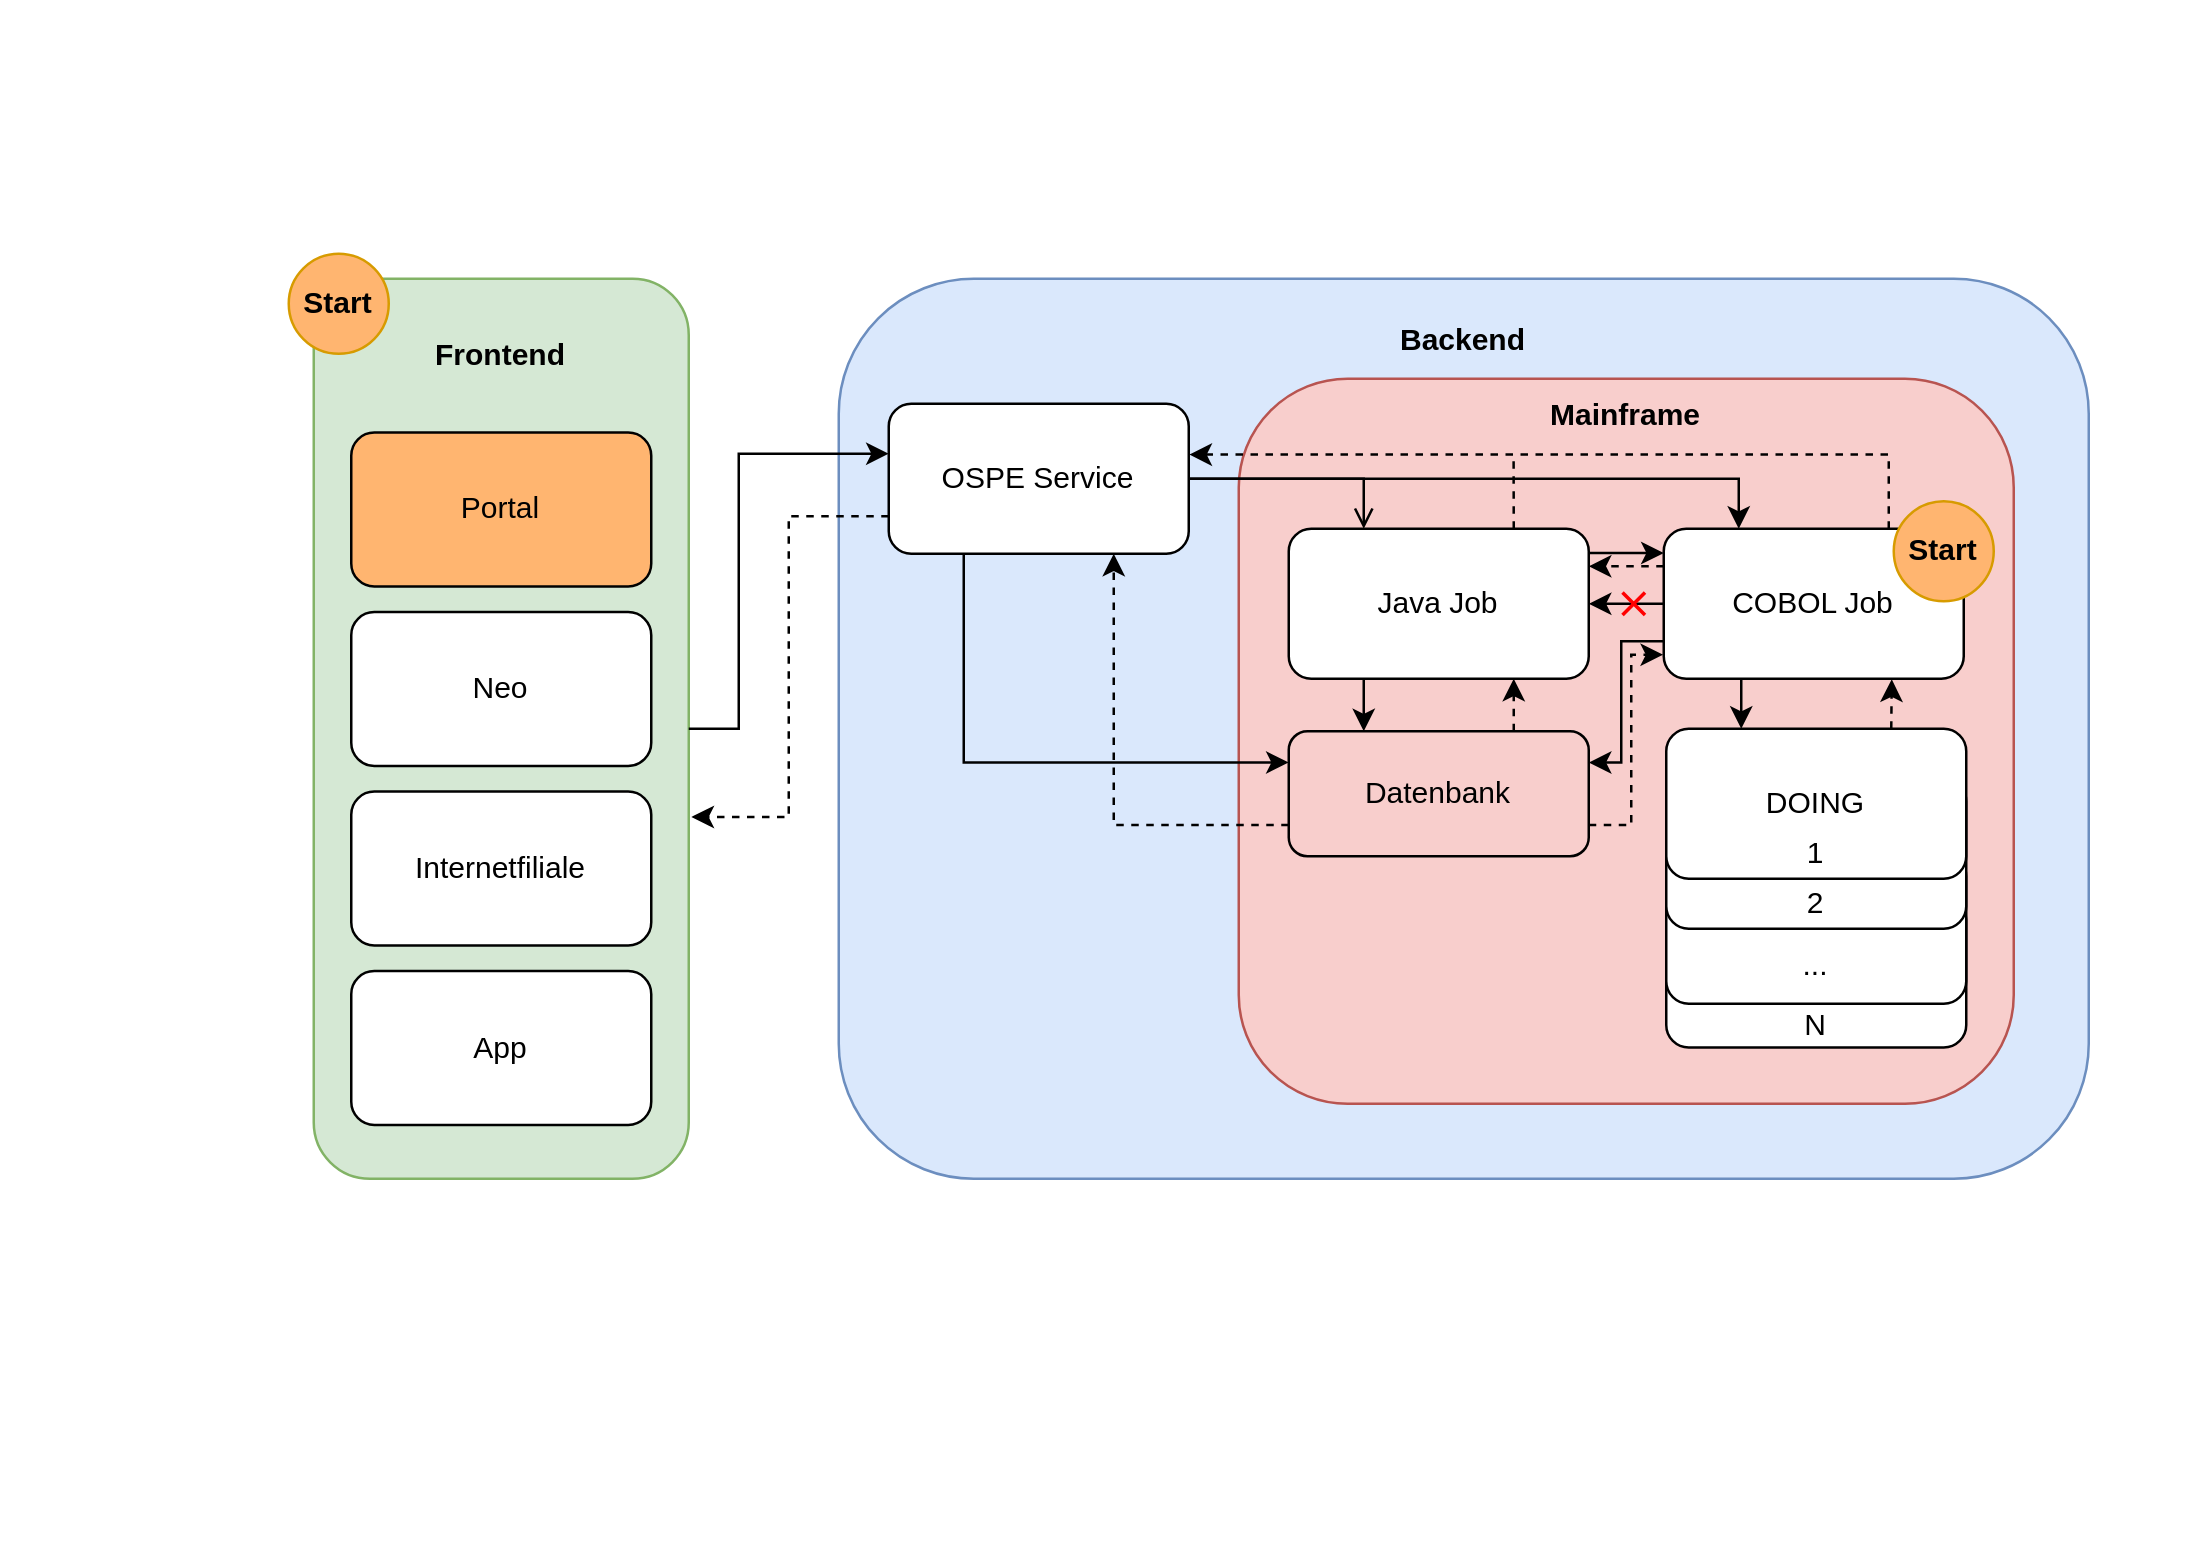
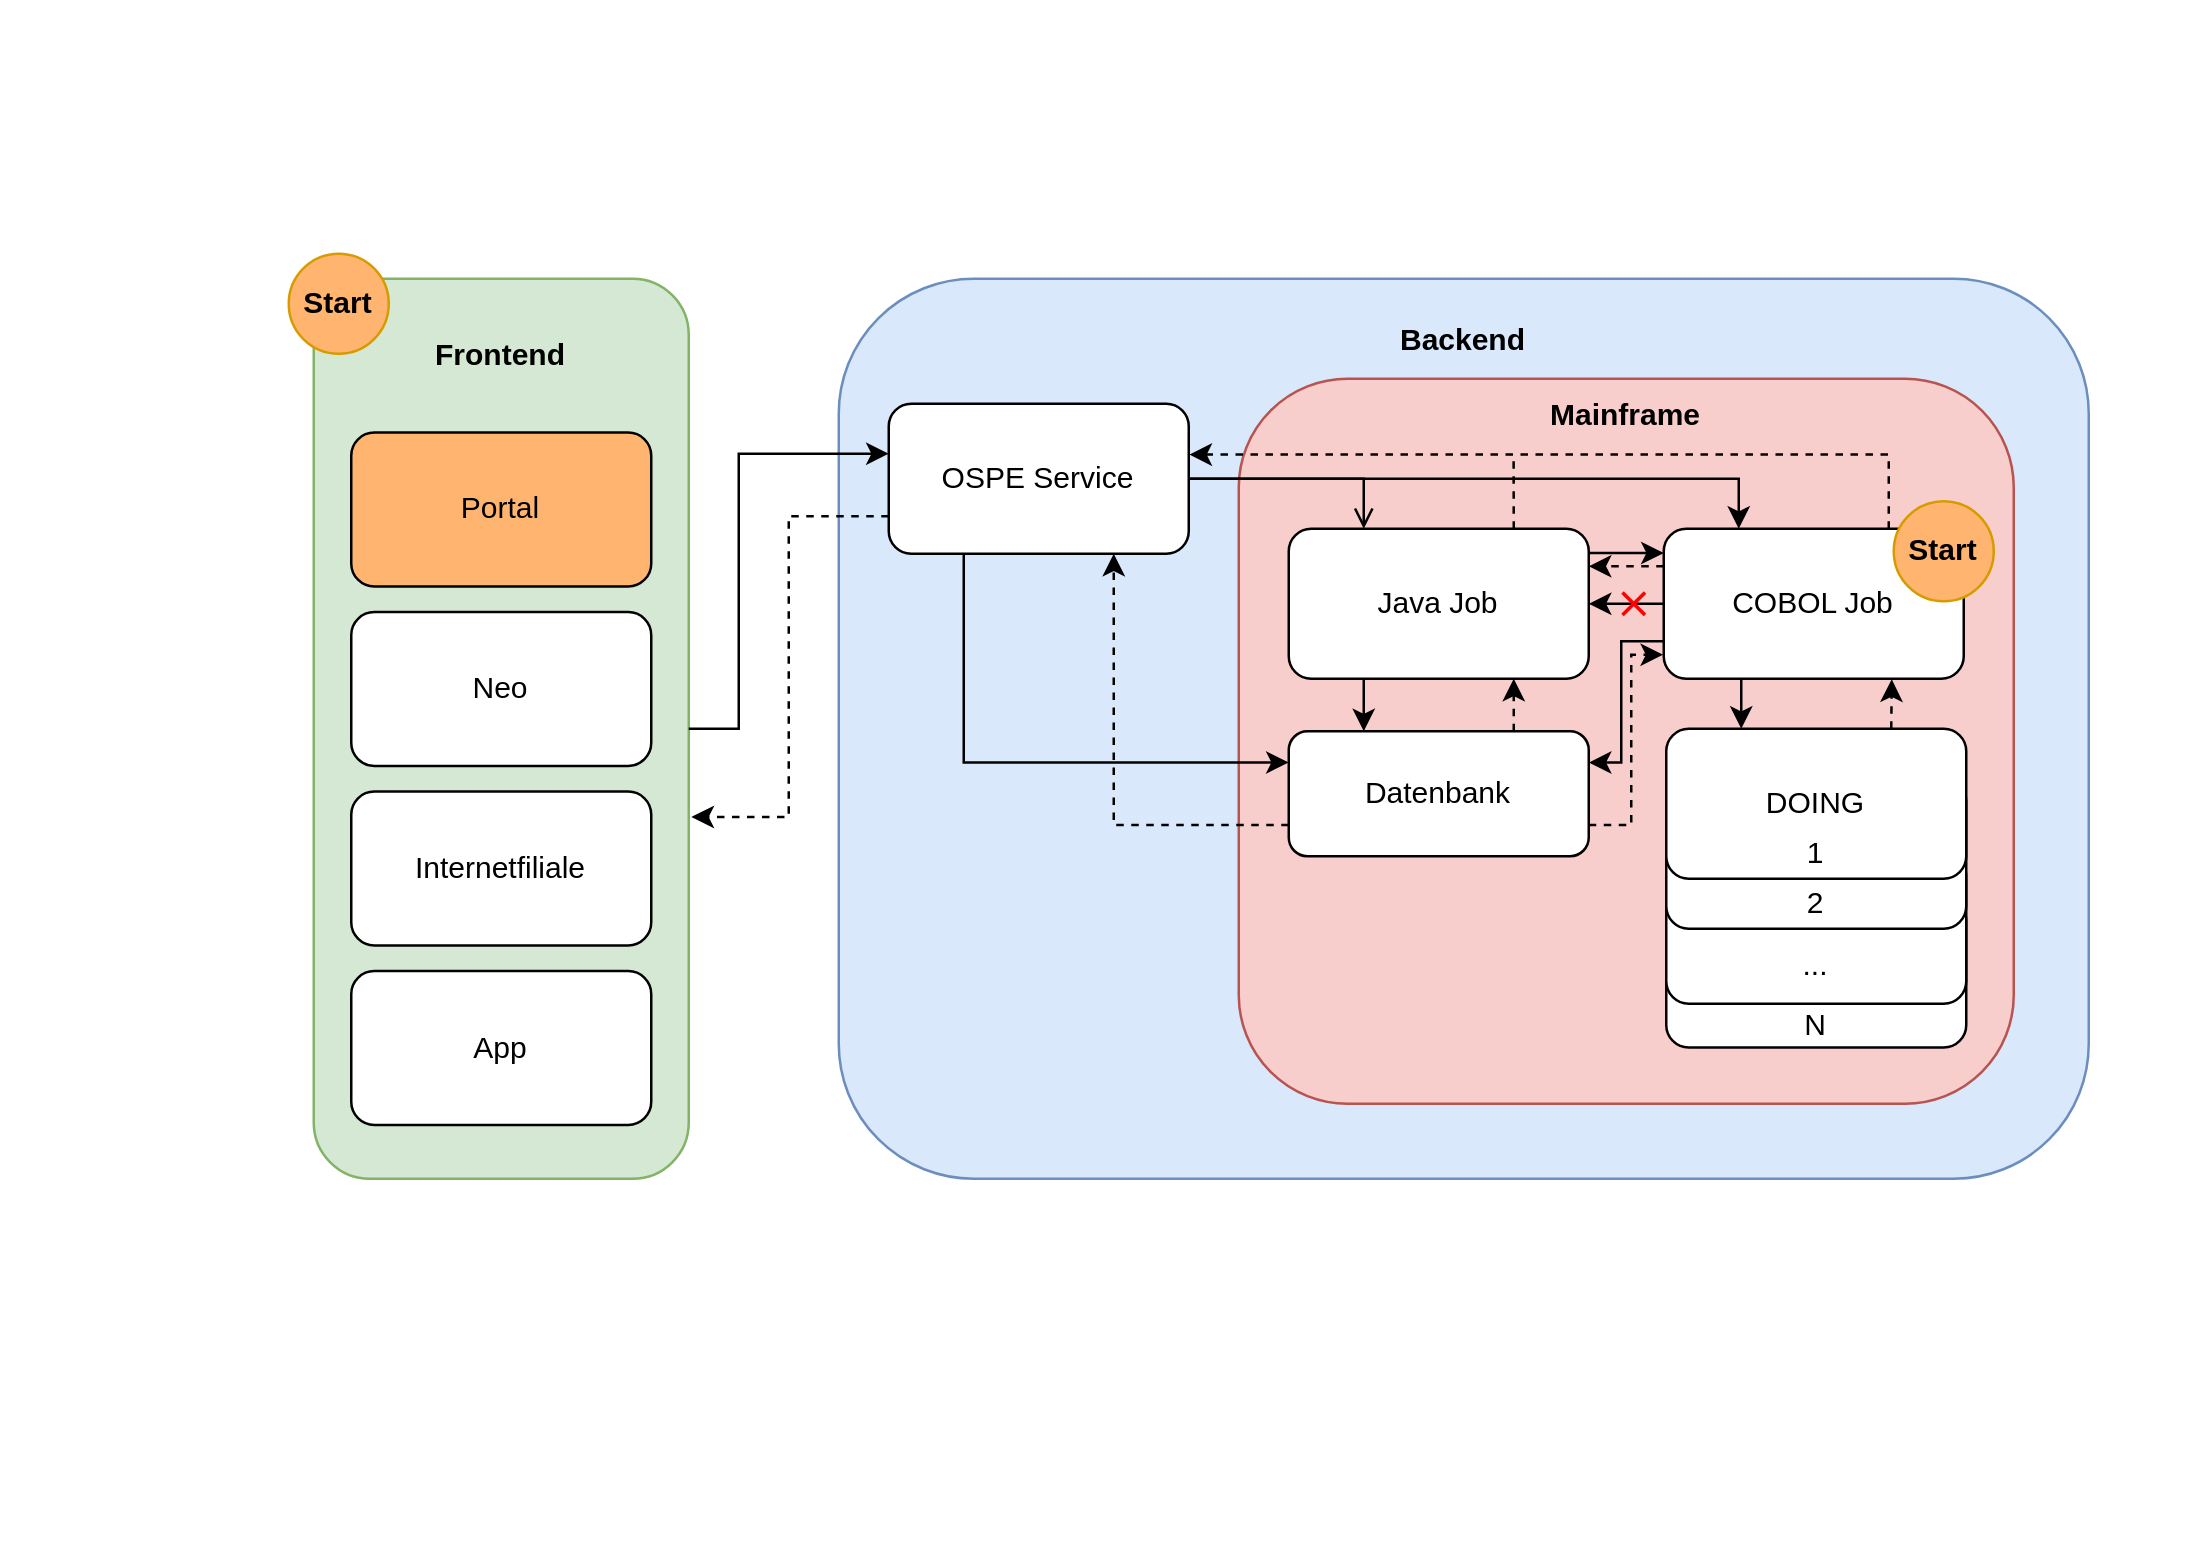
(1439, 794) -> (1439, 794)
